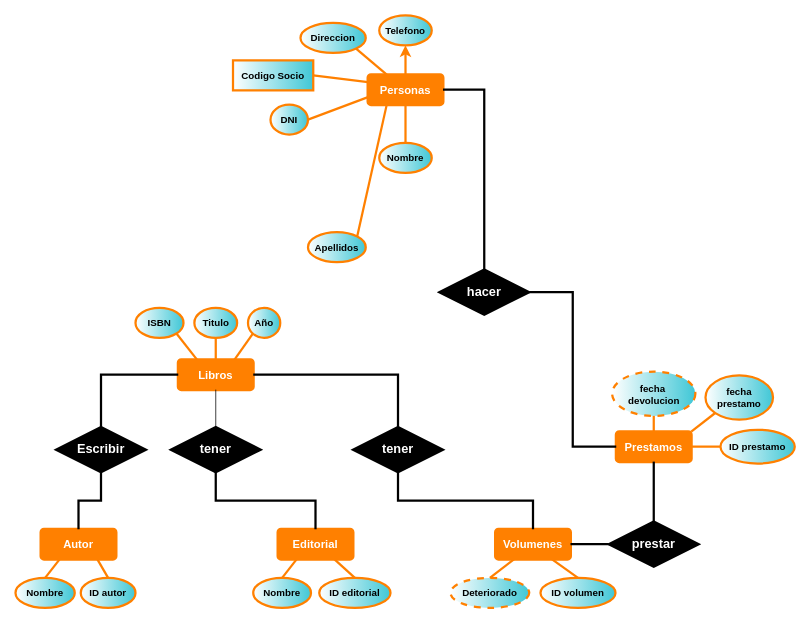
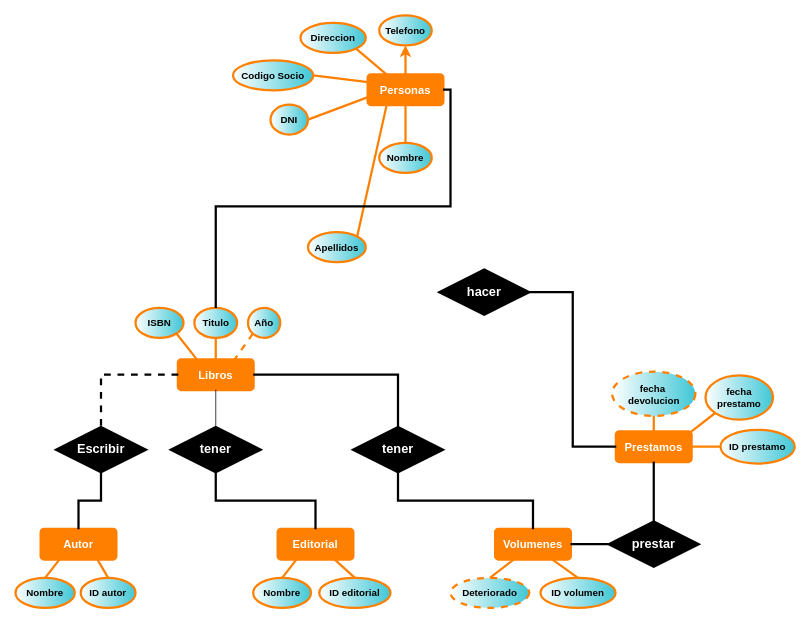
(273, 75) -> (273, 75)
(484, 161) -> (342, 206)
(244, 346) -> (244, 346)
(114, 375) -> (114, 375)
